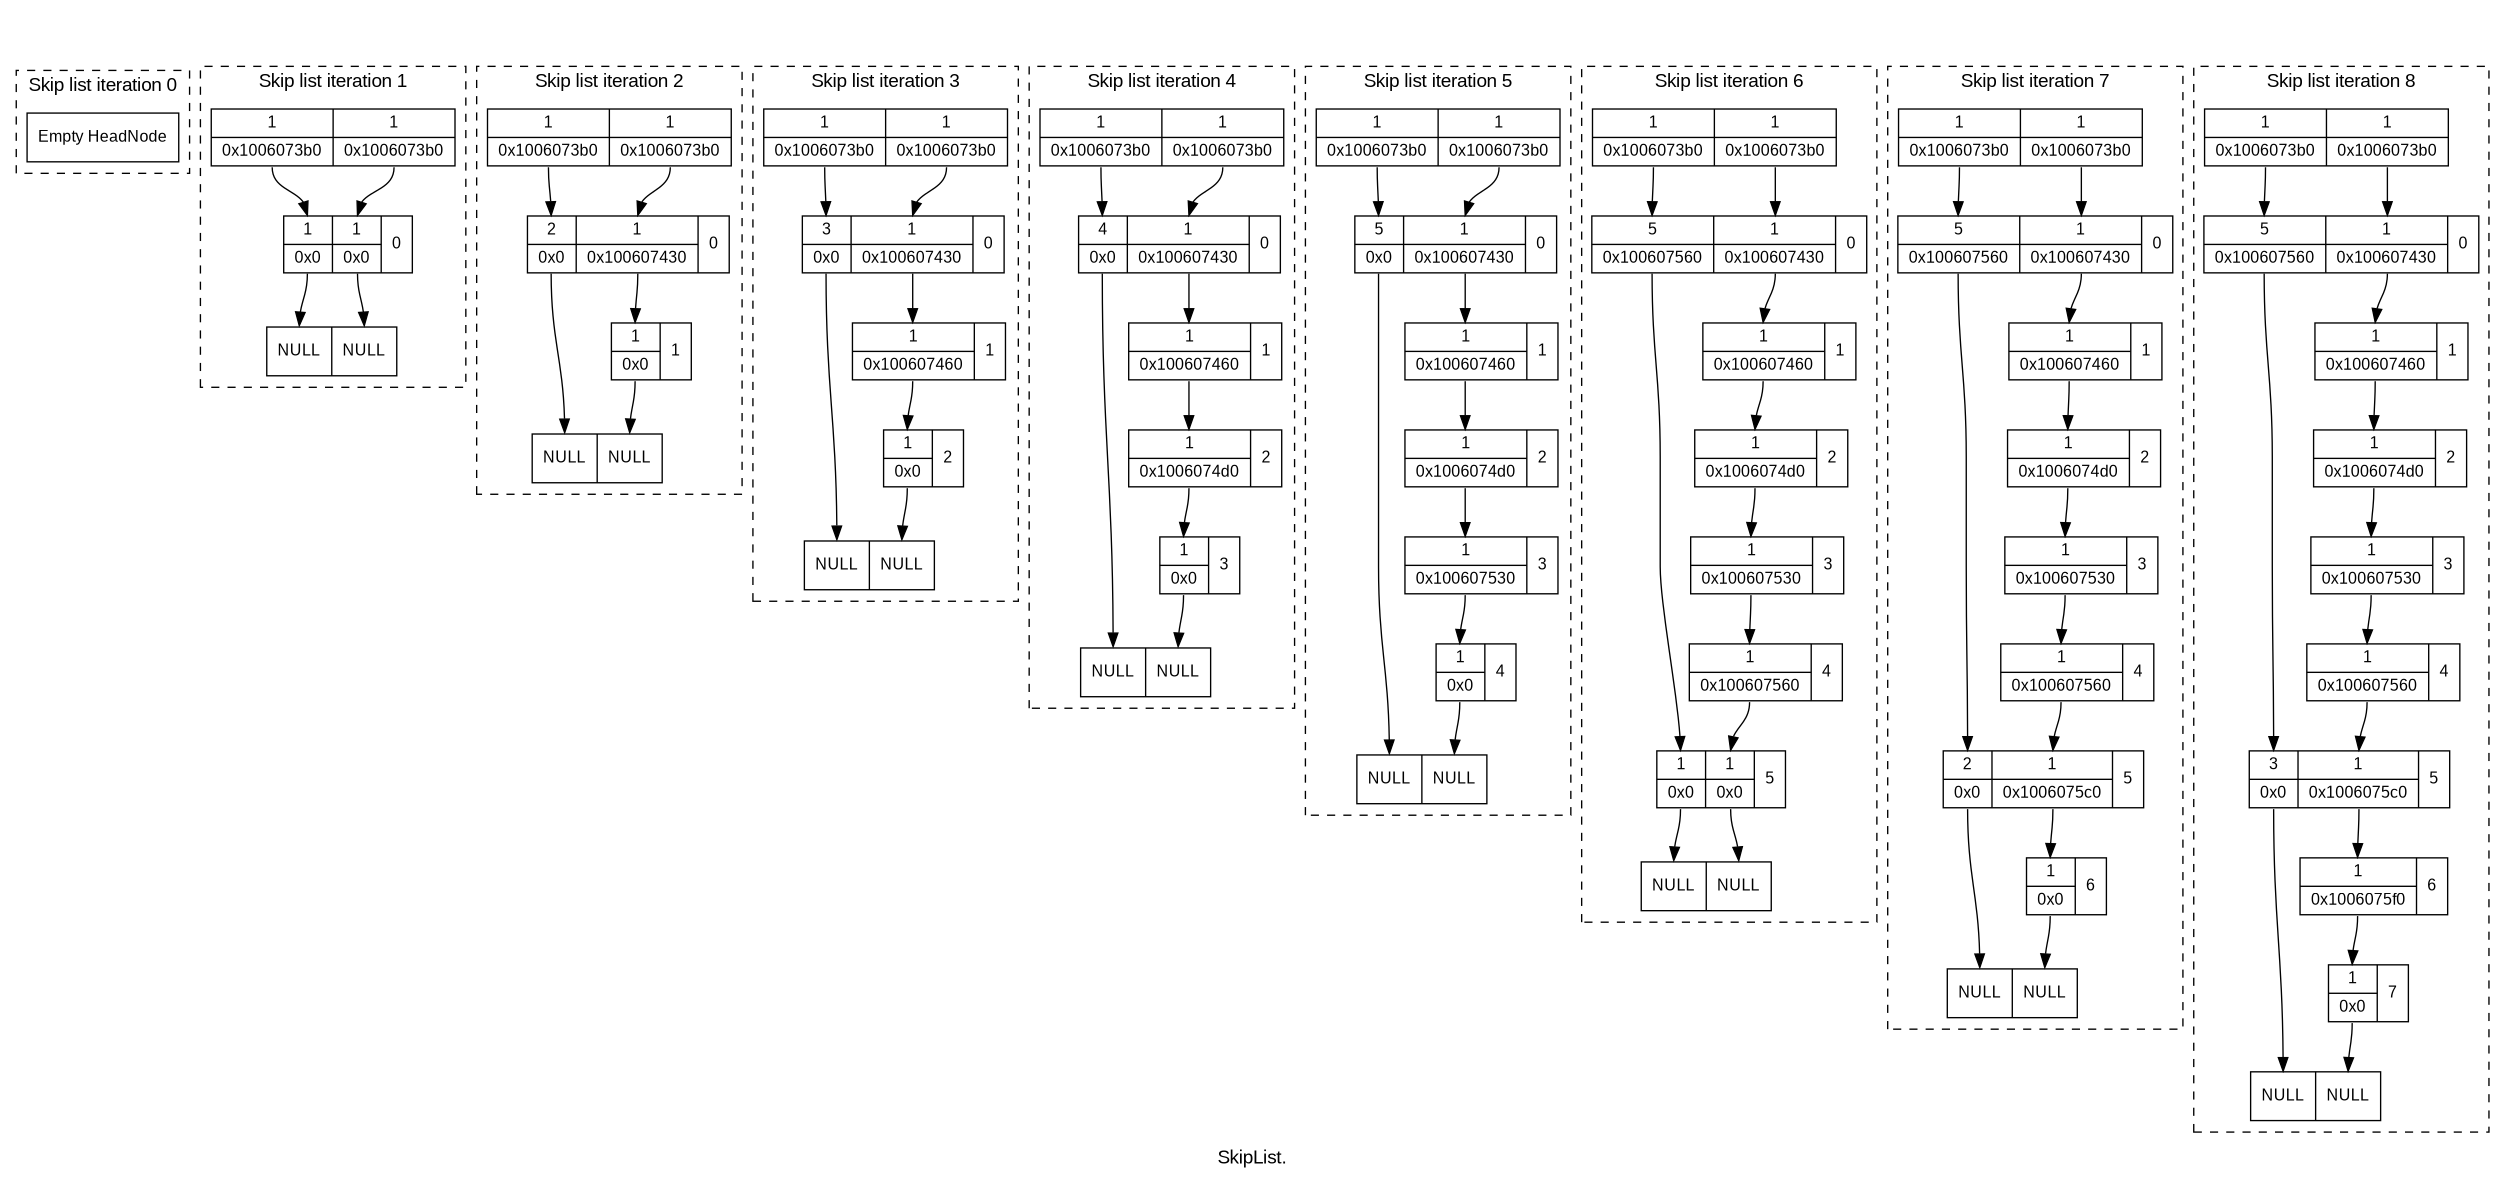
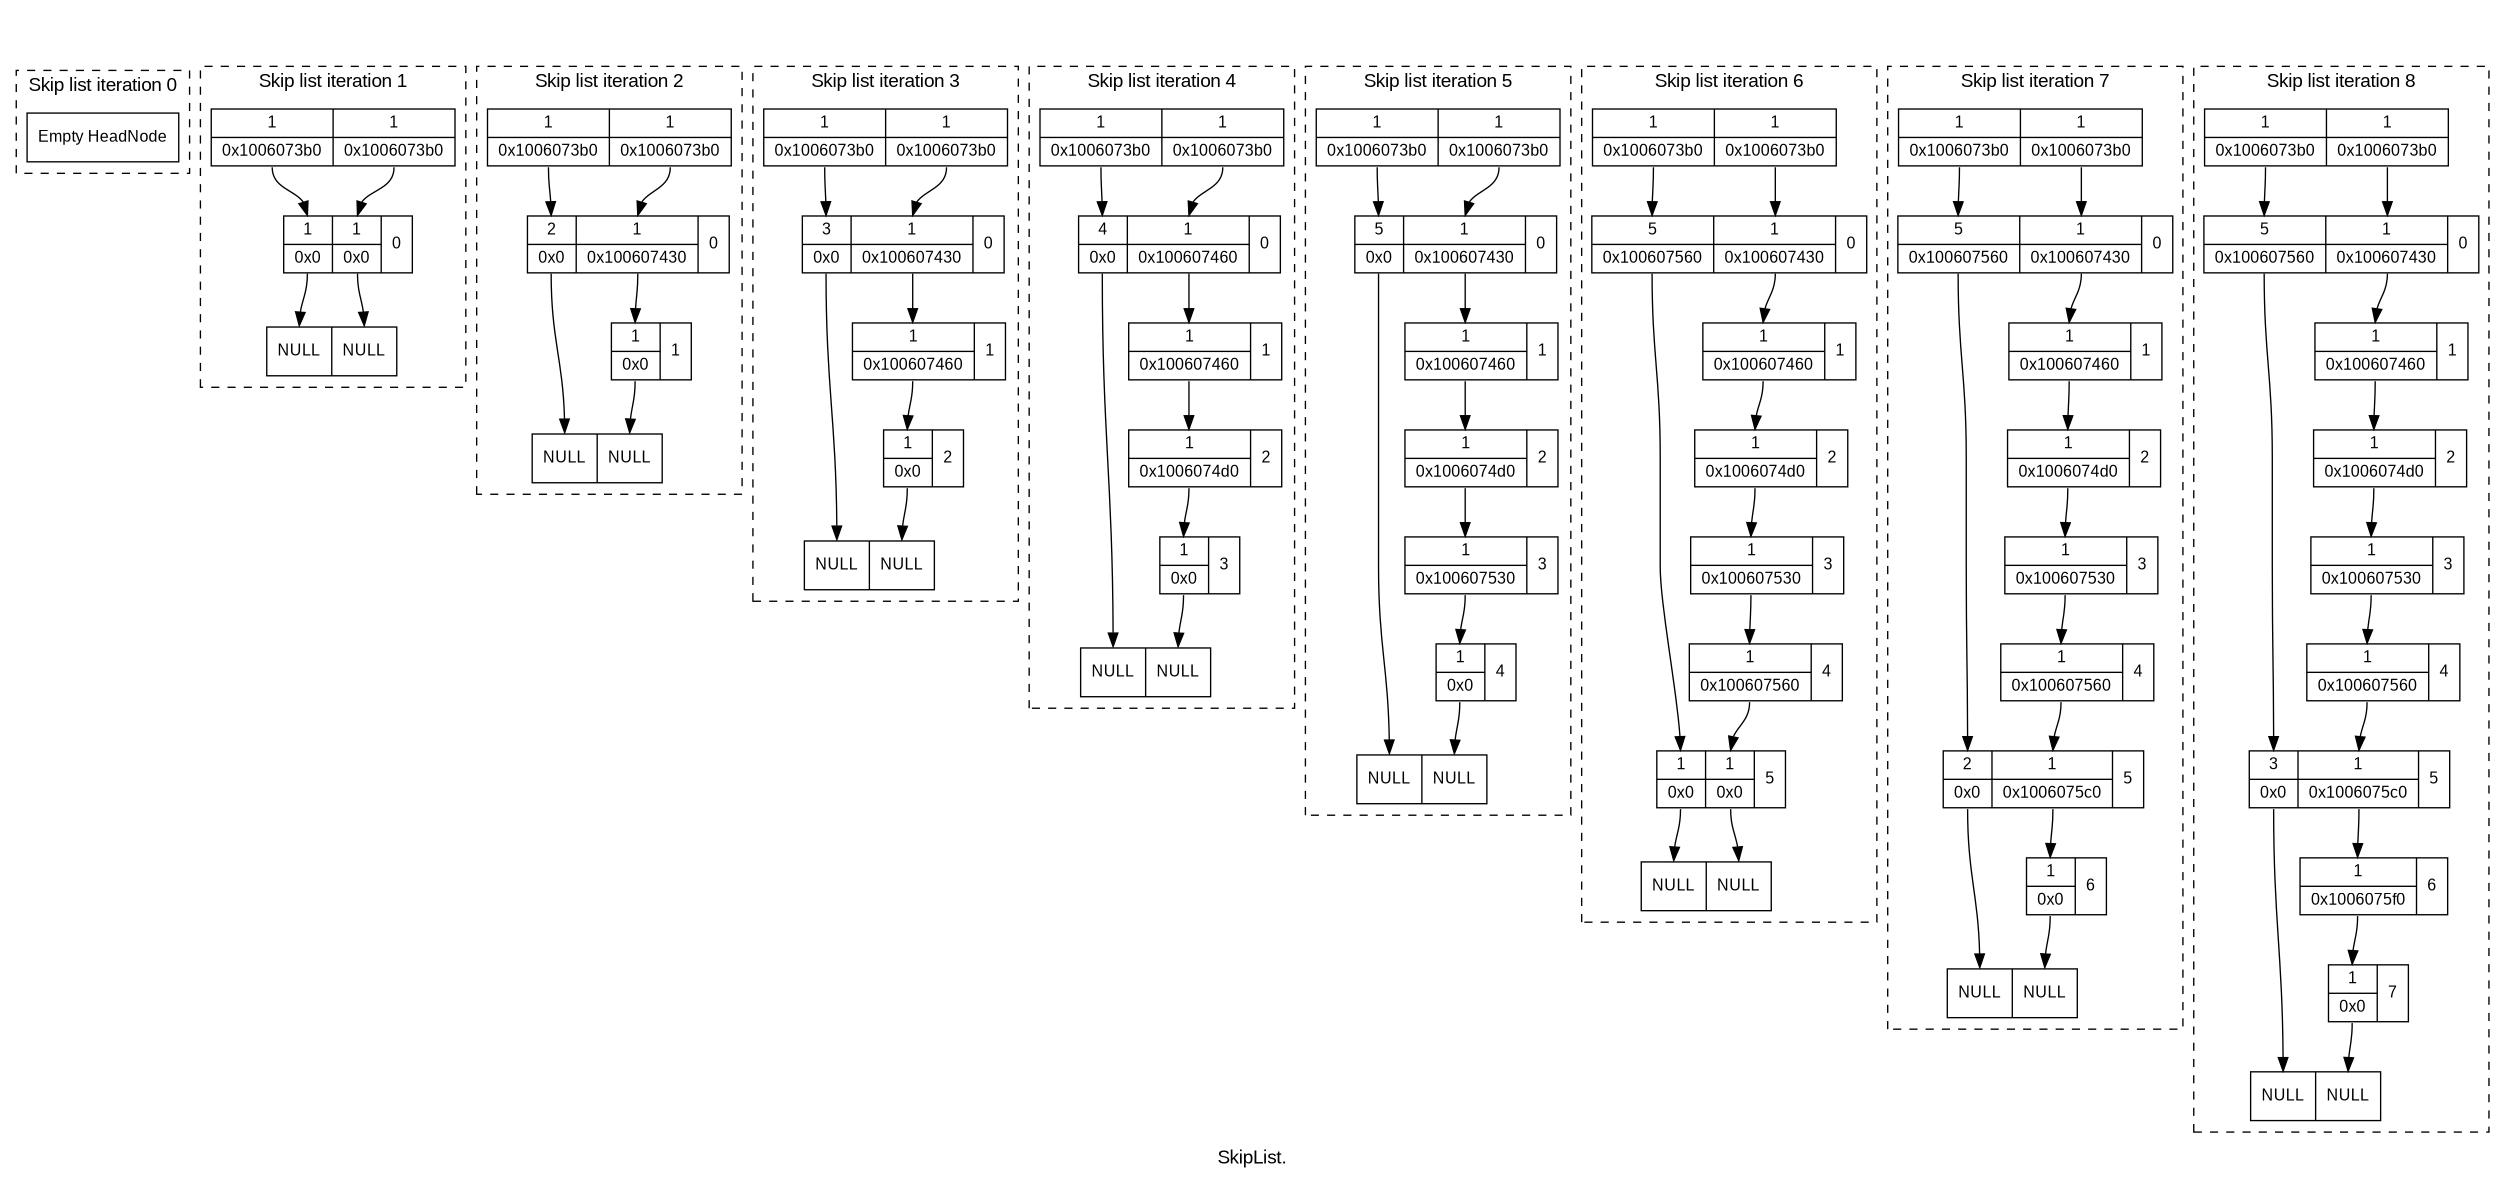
(1188, 258) -> (1188, 258)
